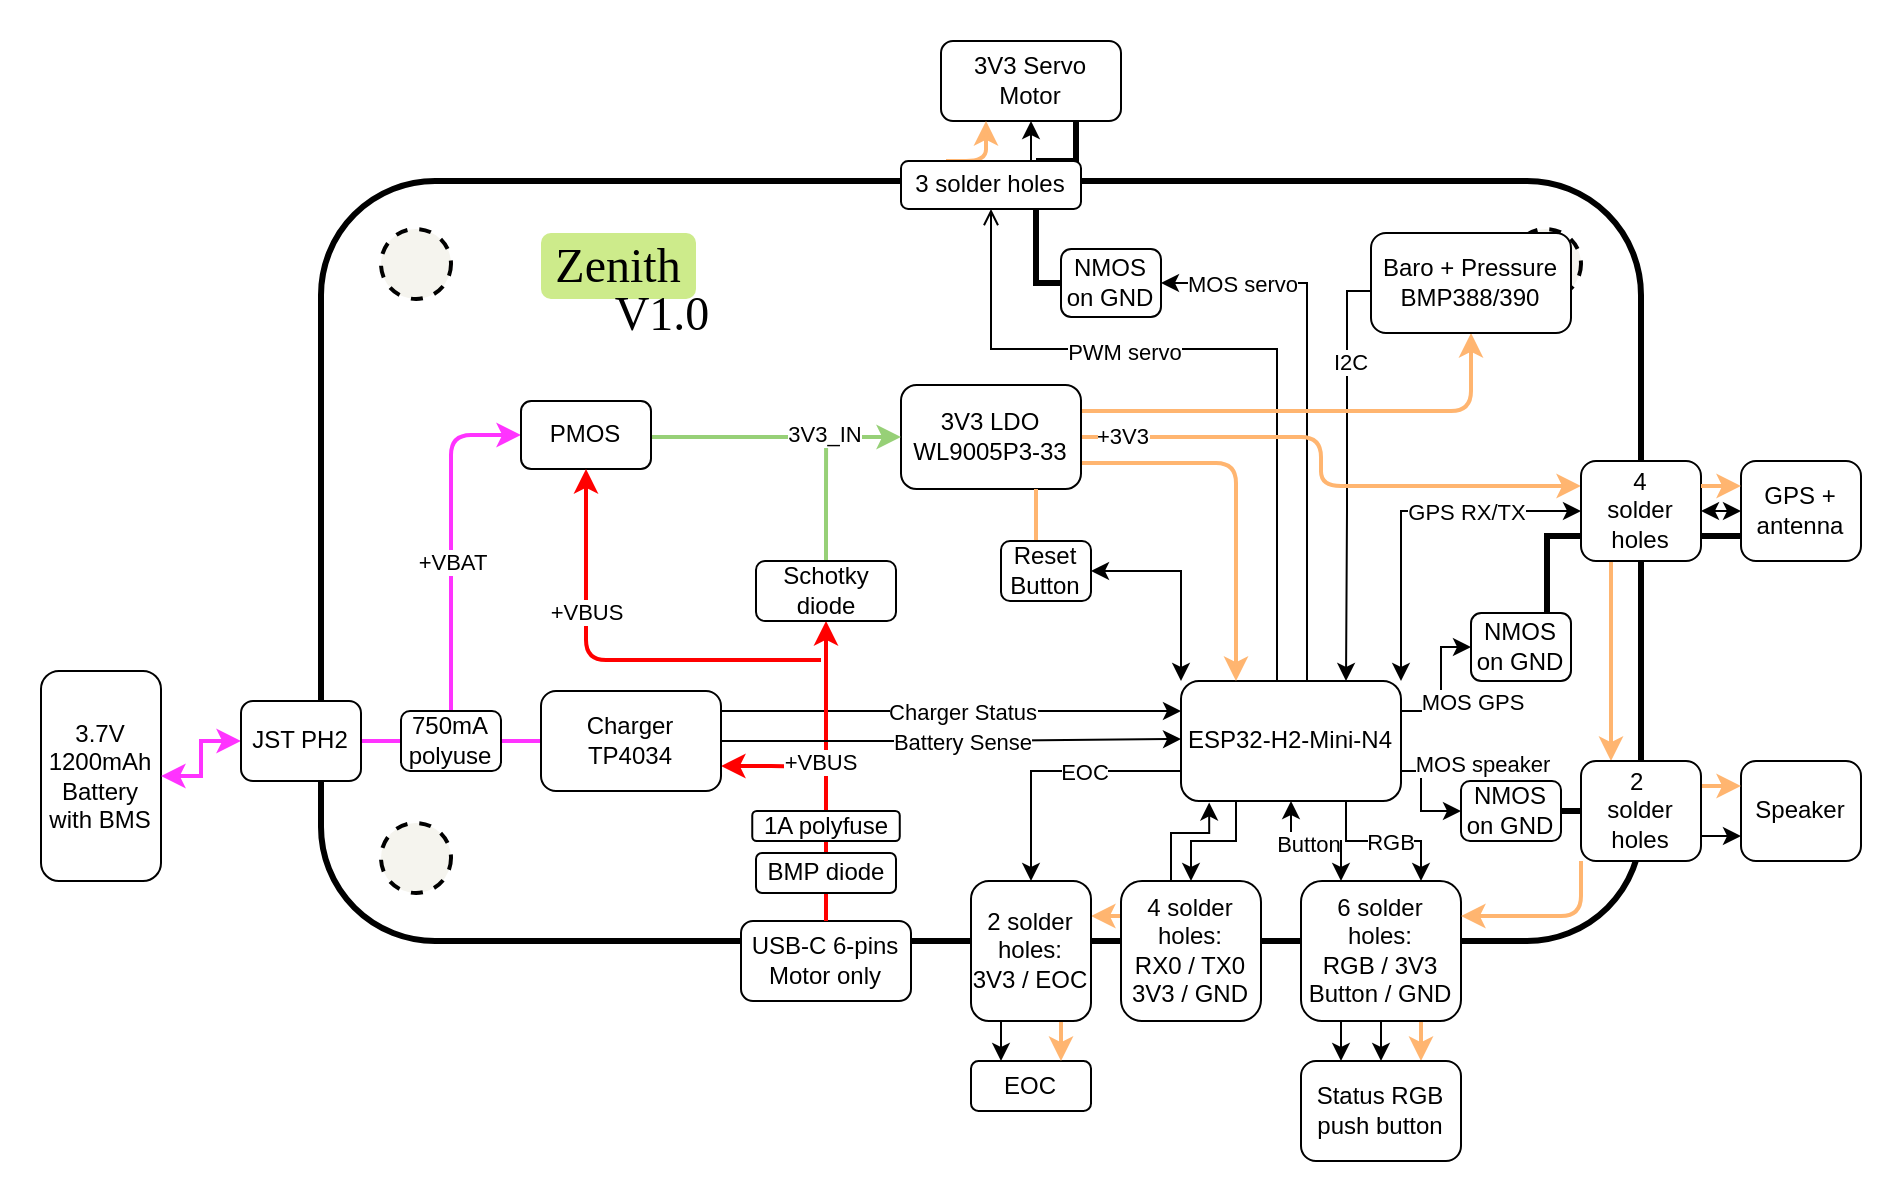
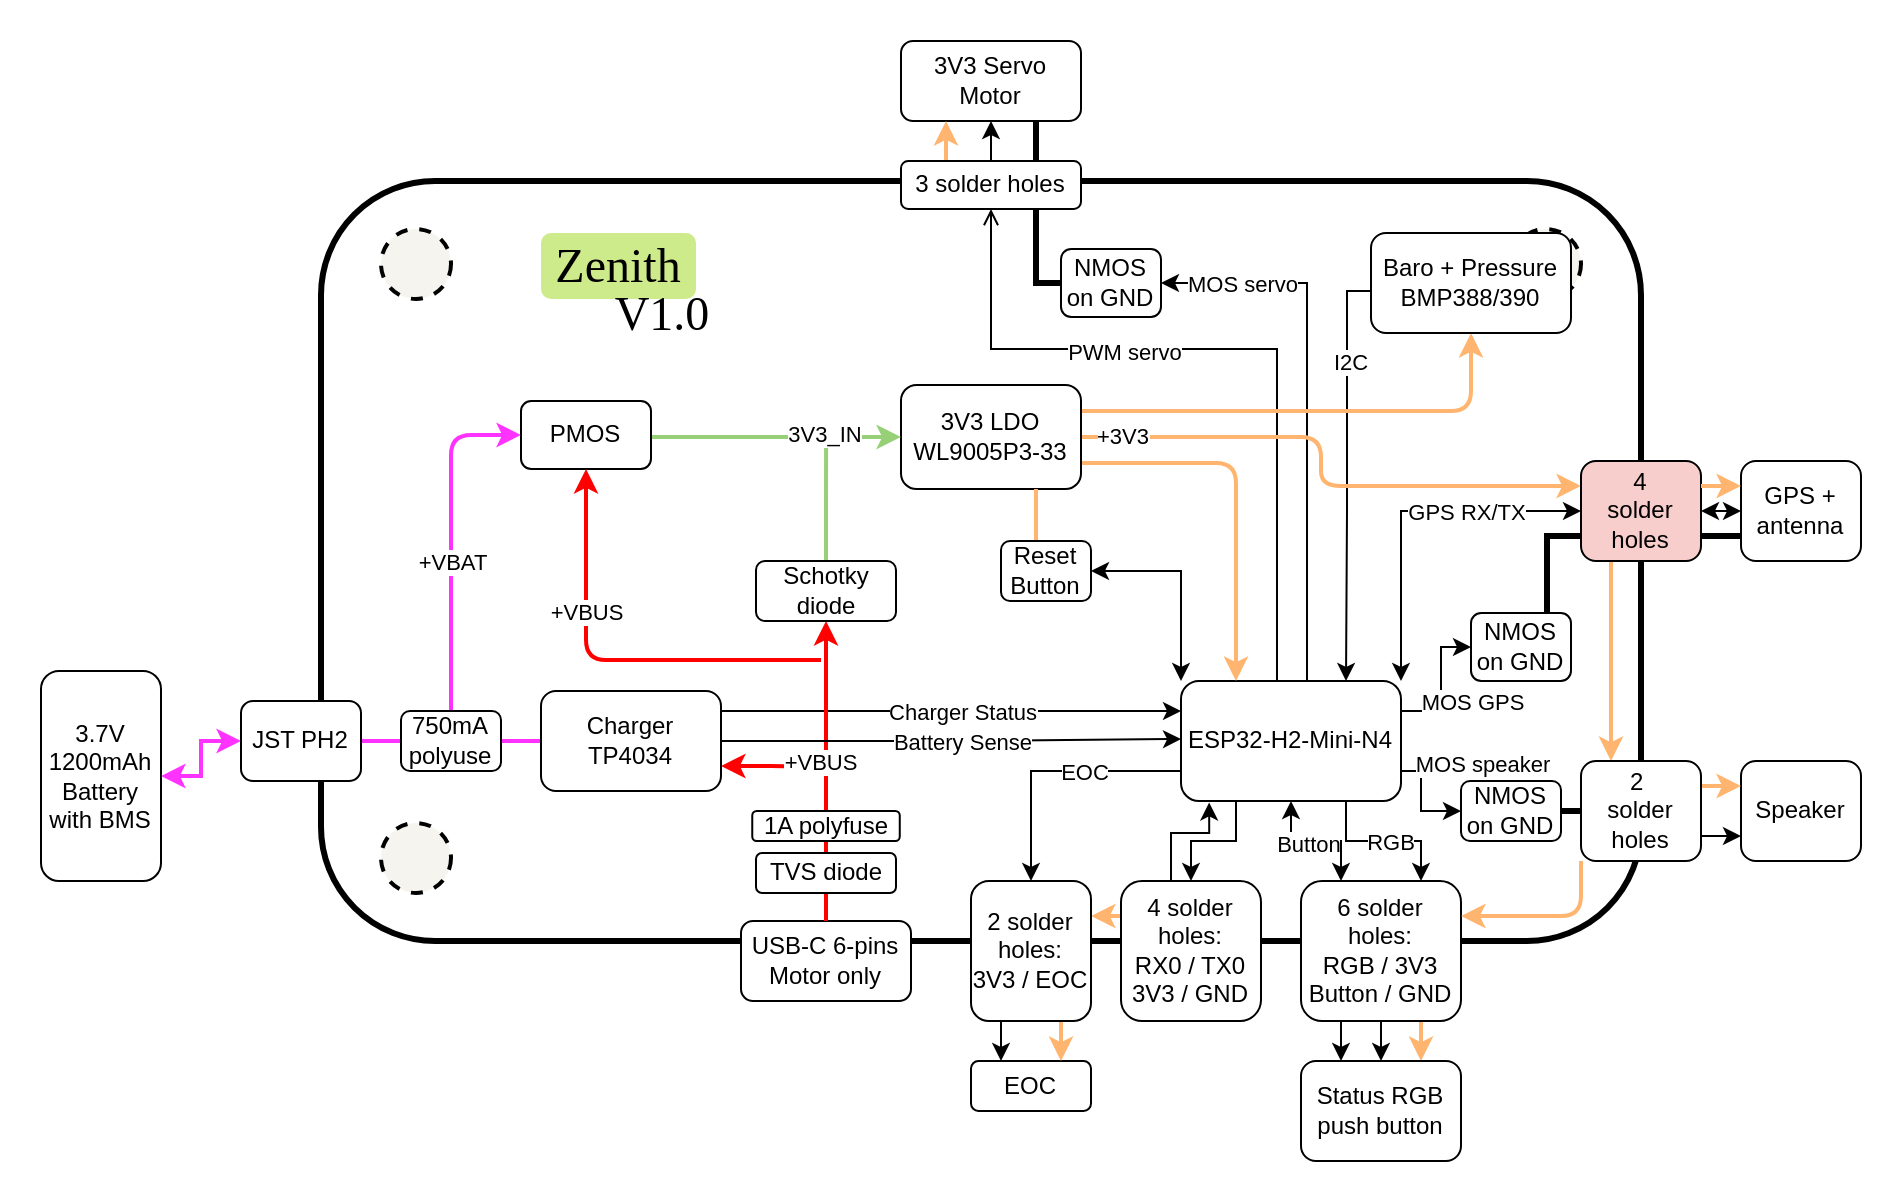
(1031, 81) -> (991, 81)
(1641, 511) -> (1641, 511)
(827, 873) -> (827, 873)
